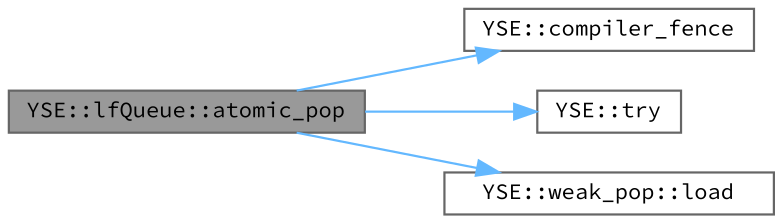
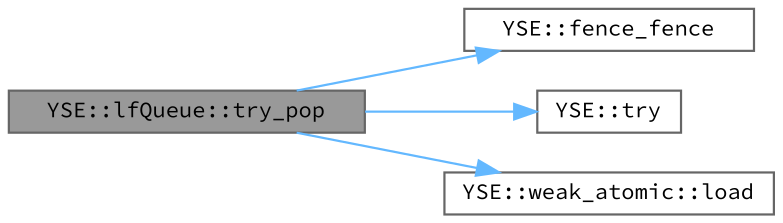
(609, 30) -> (609, 30)
(187, 112) -> (187, 112)
(609, 193) -> (609, 193)
